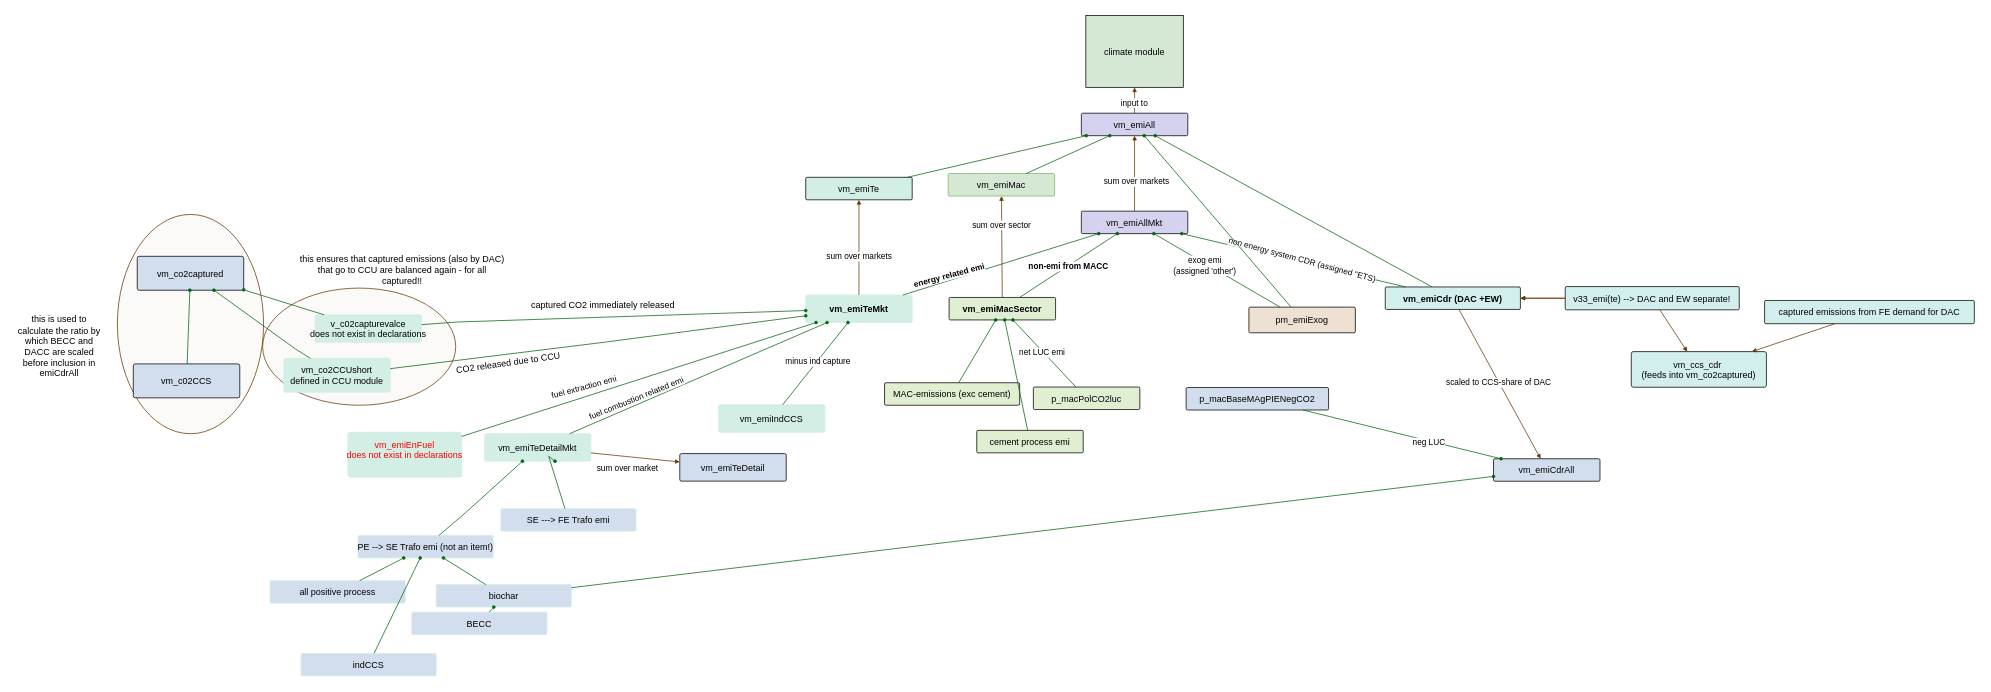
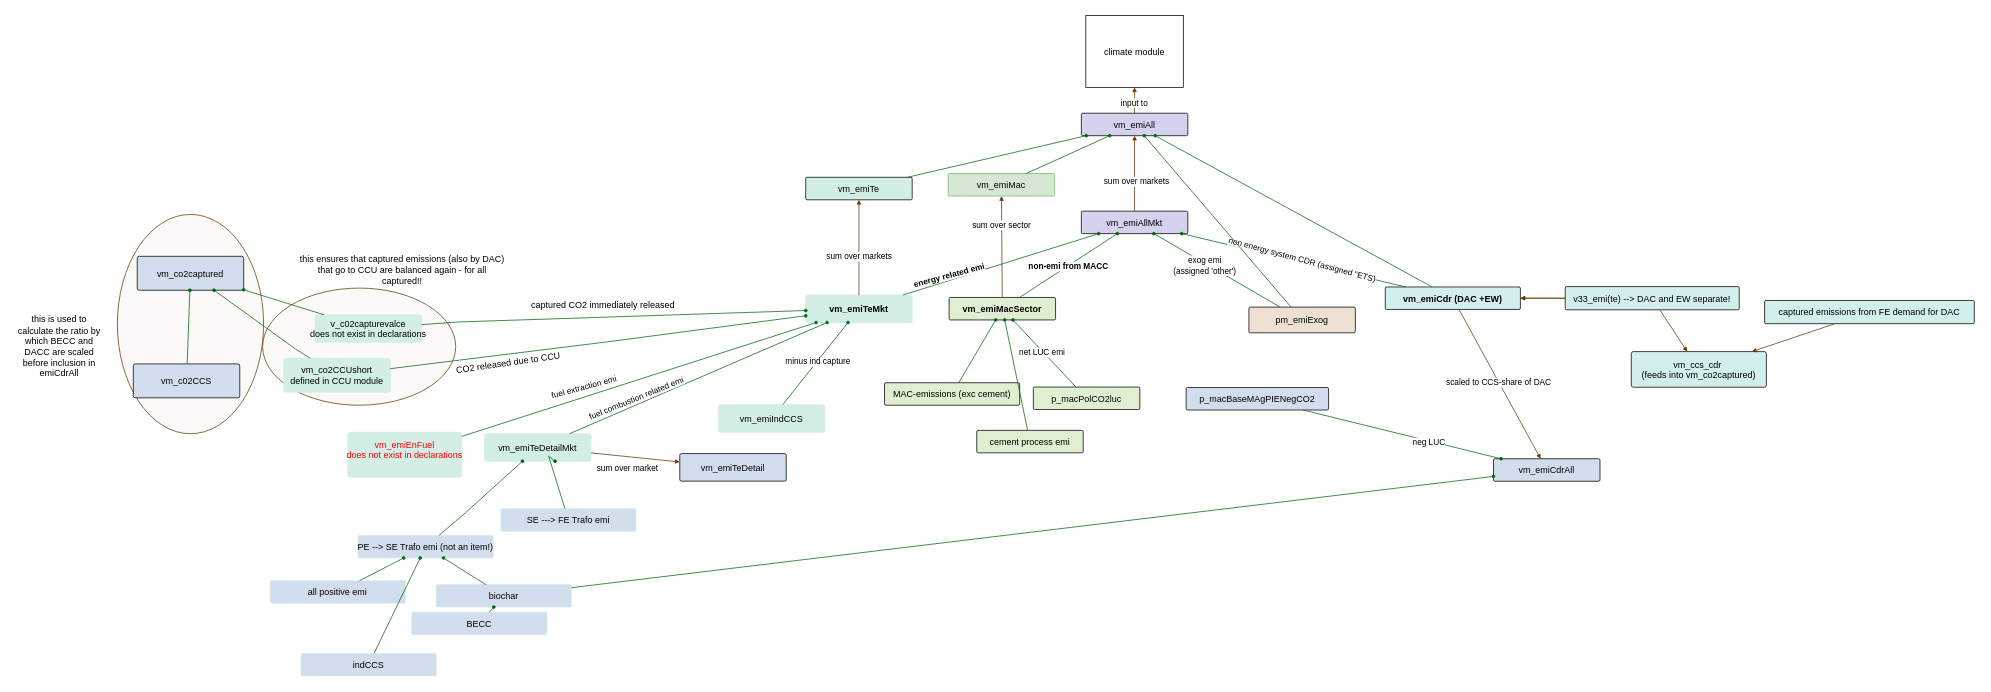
(1135, 51) -> (1135, 51)
(337, 593) -> (337, 593)
